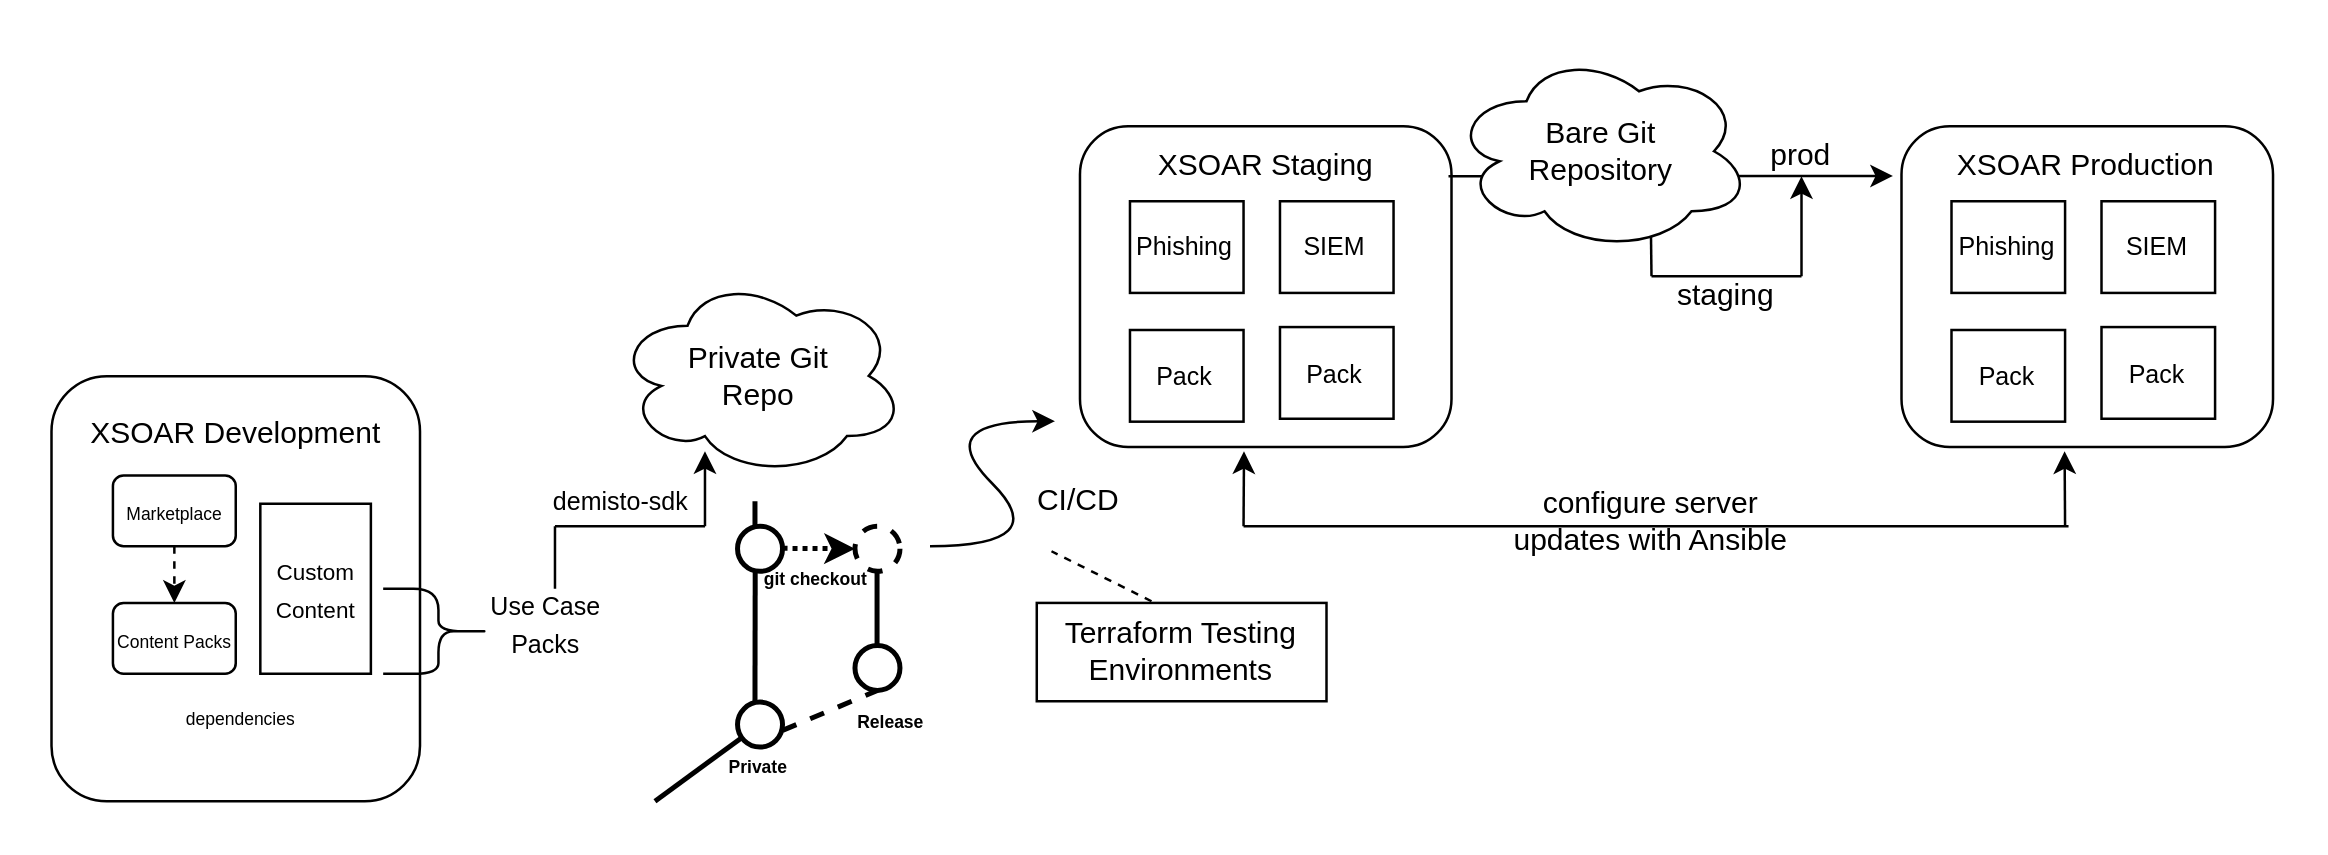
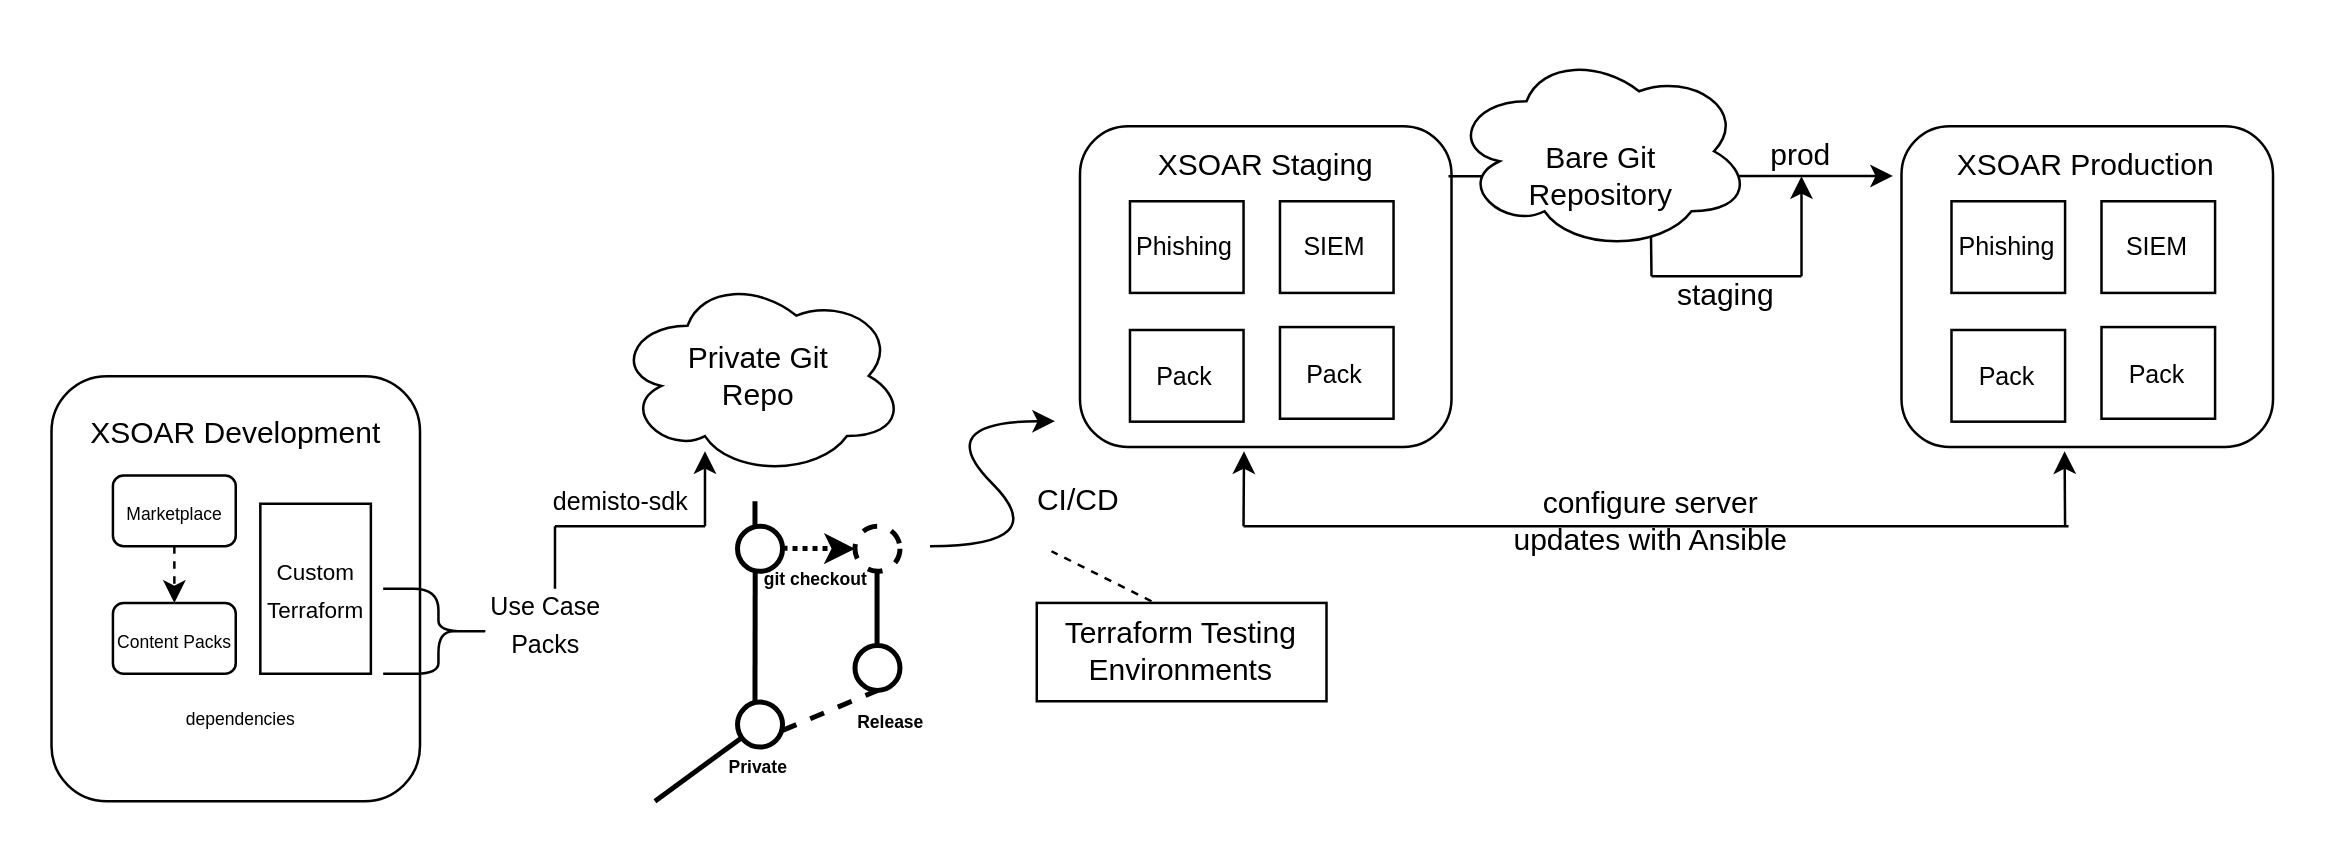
(1601, 151) -> (1601, 176)
(316, 589) -> (316, 589)
